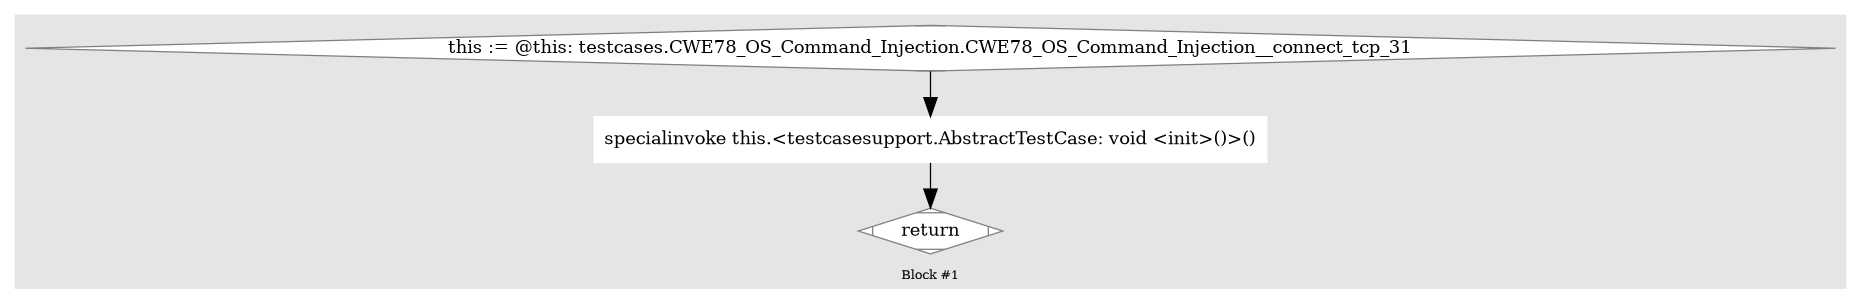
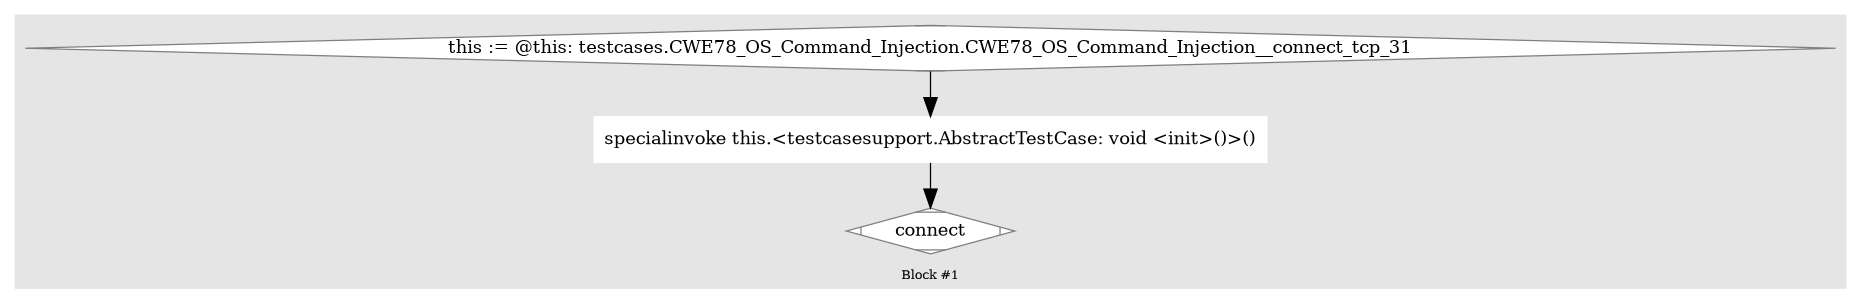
(931, 231) -> (931, 231)
